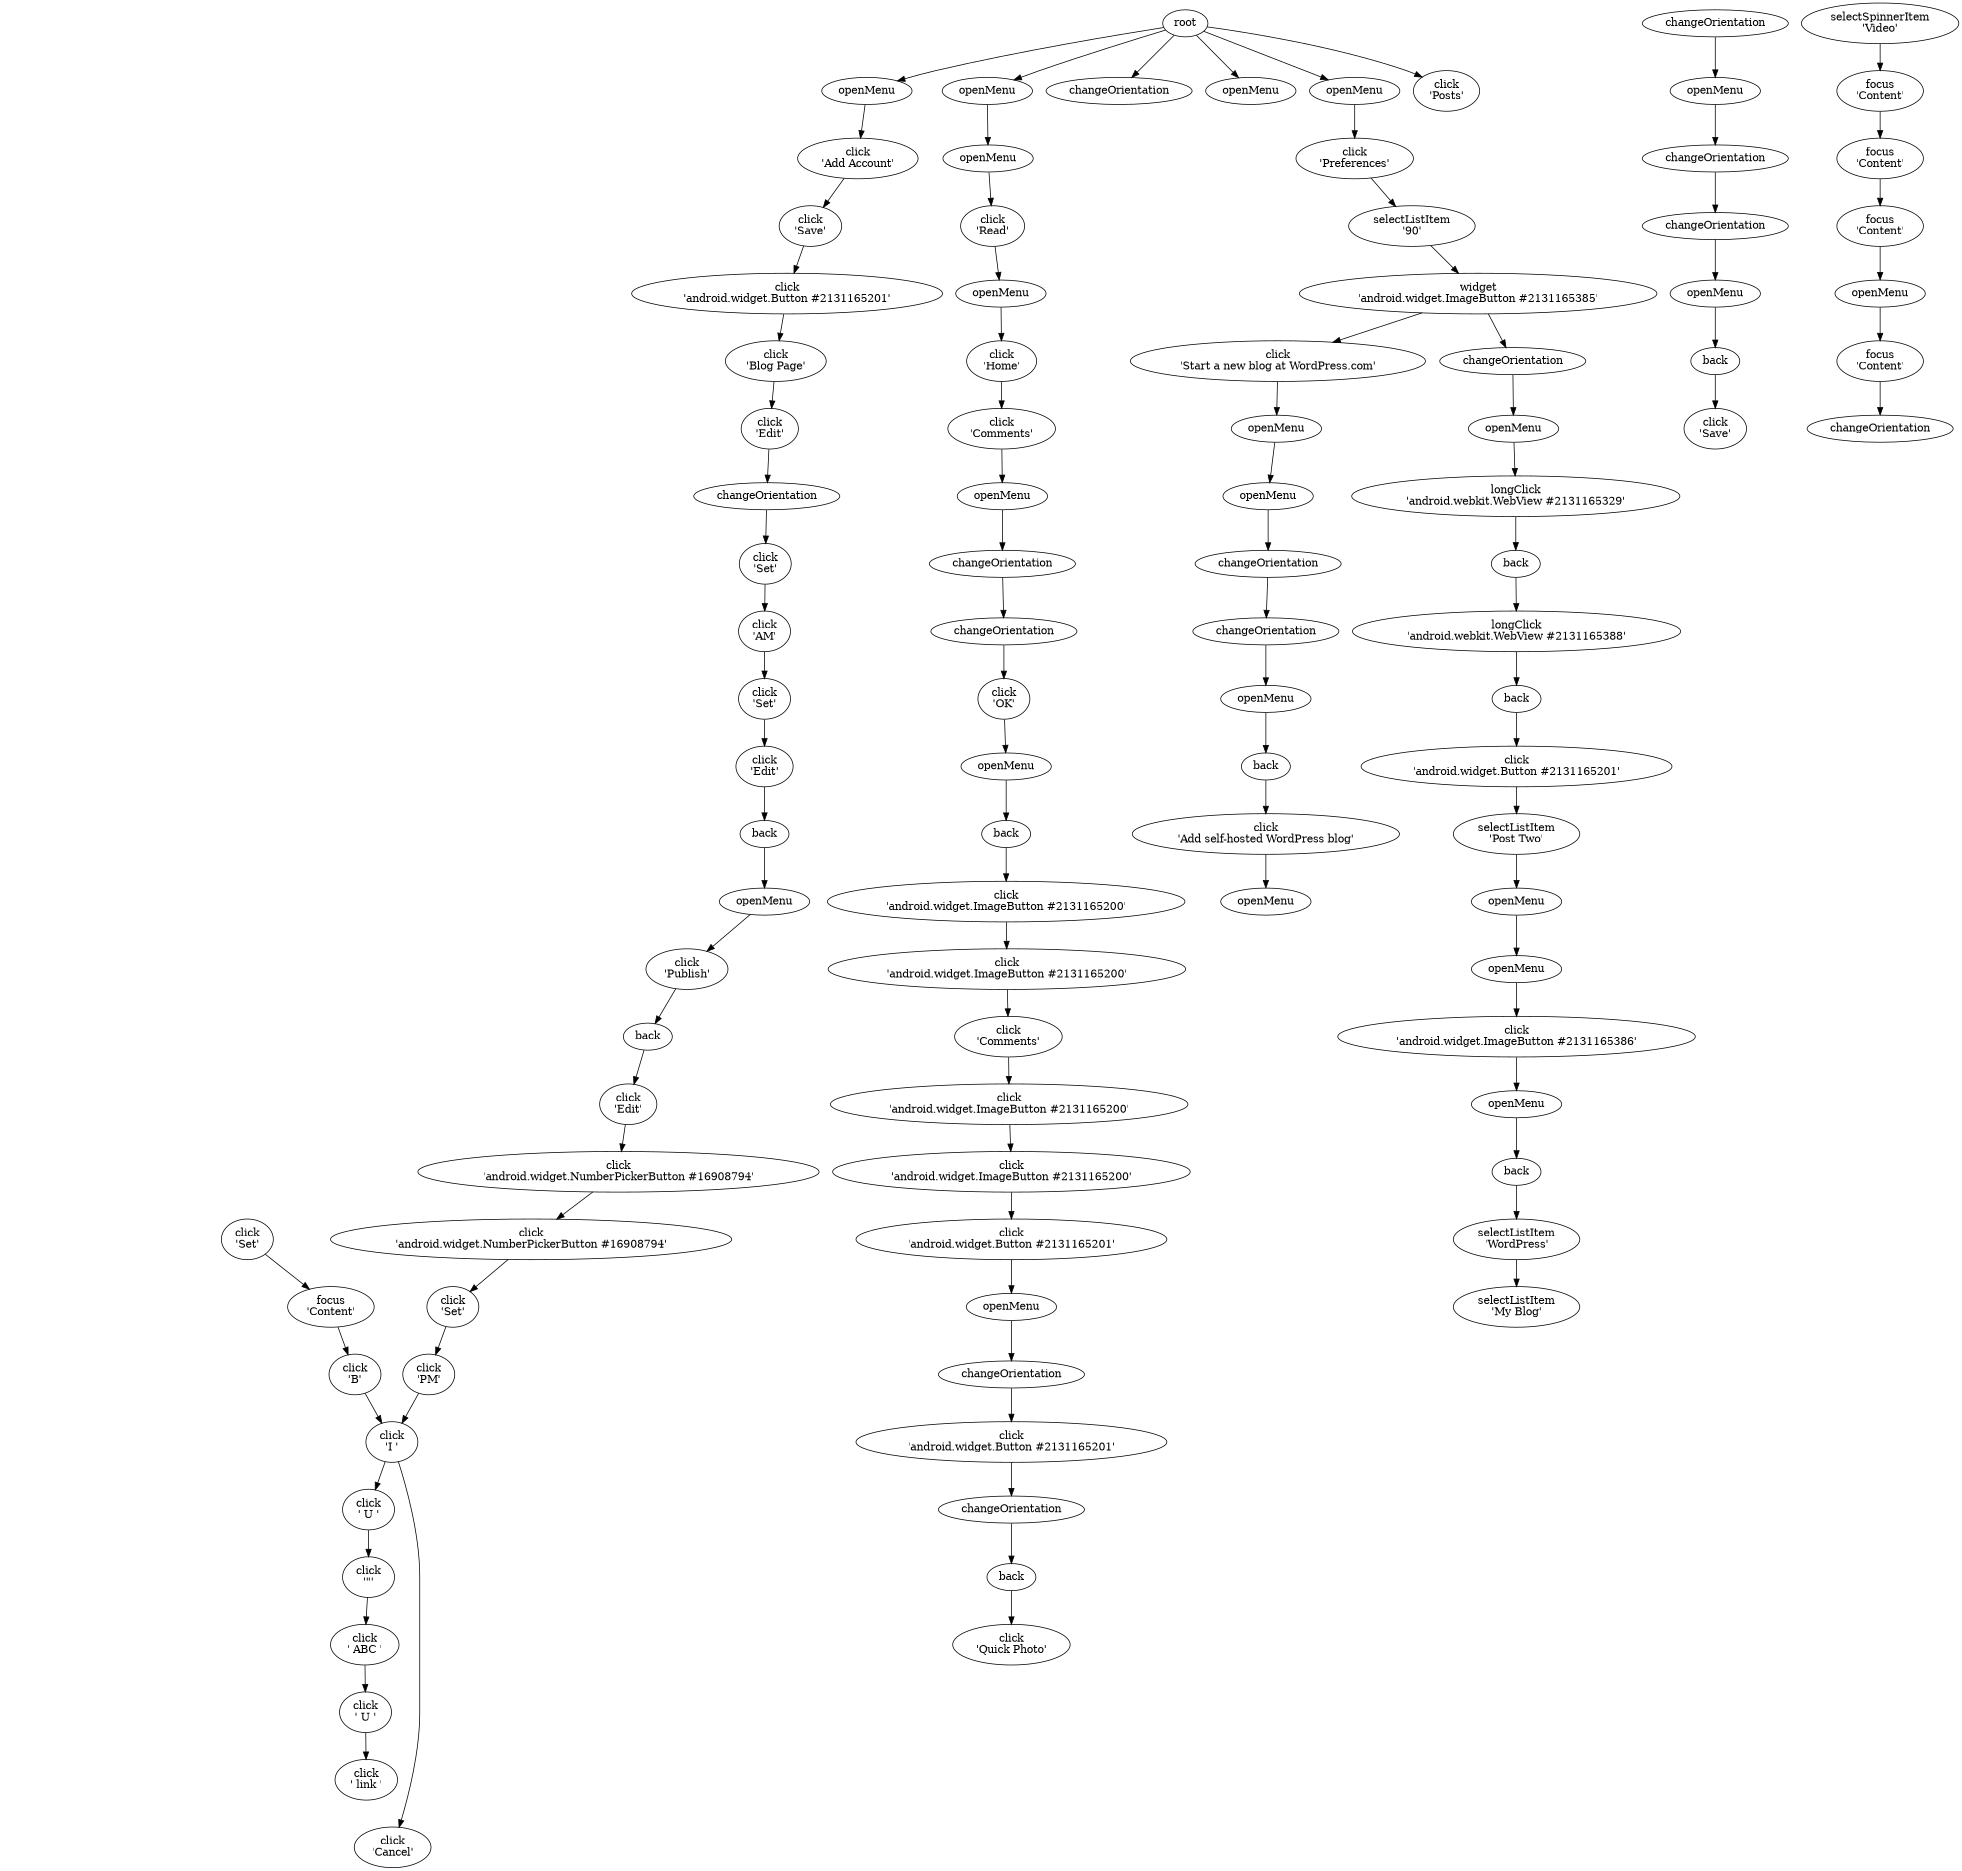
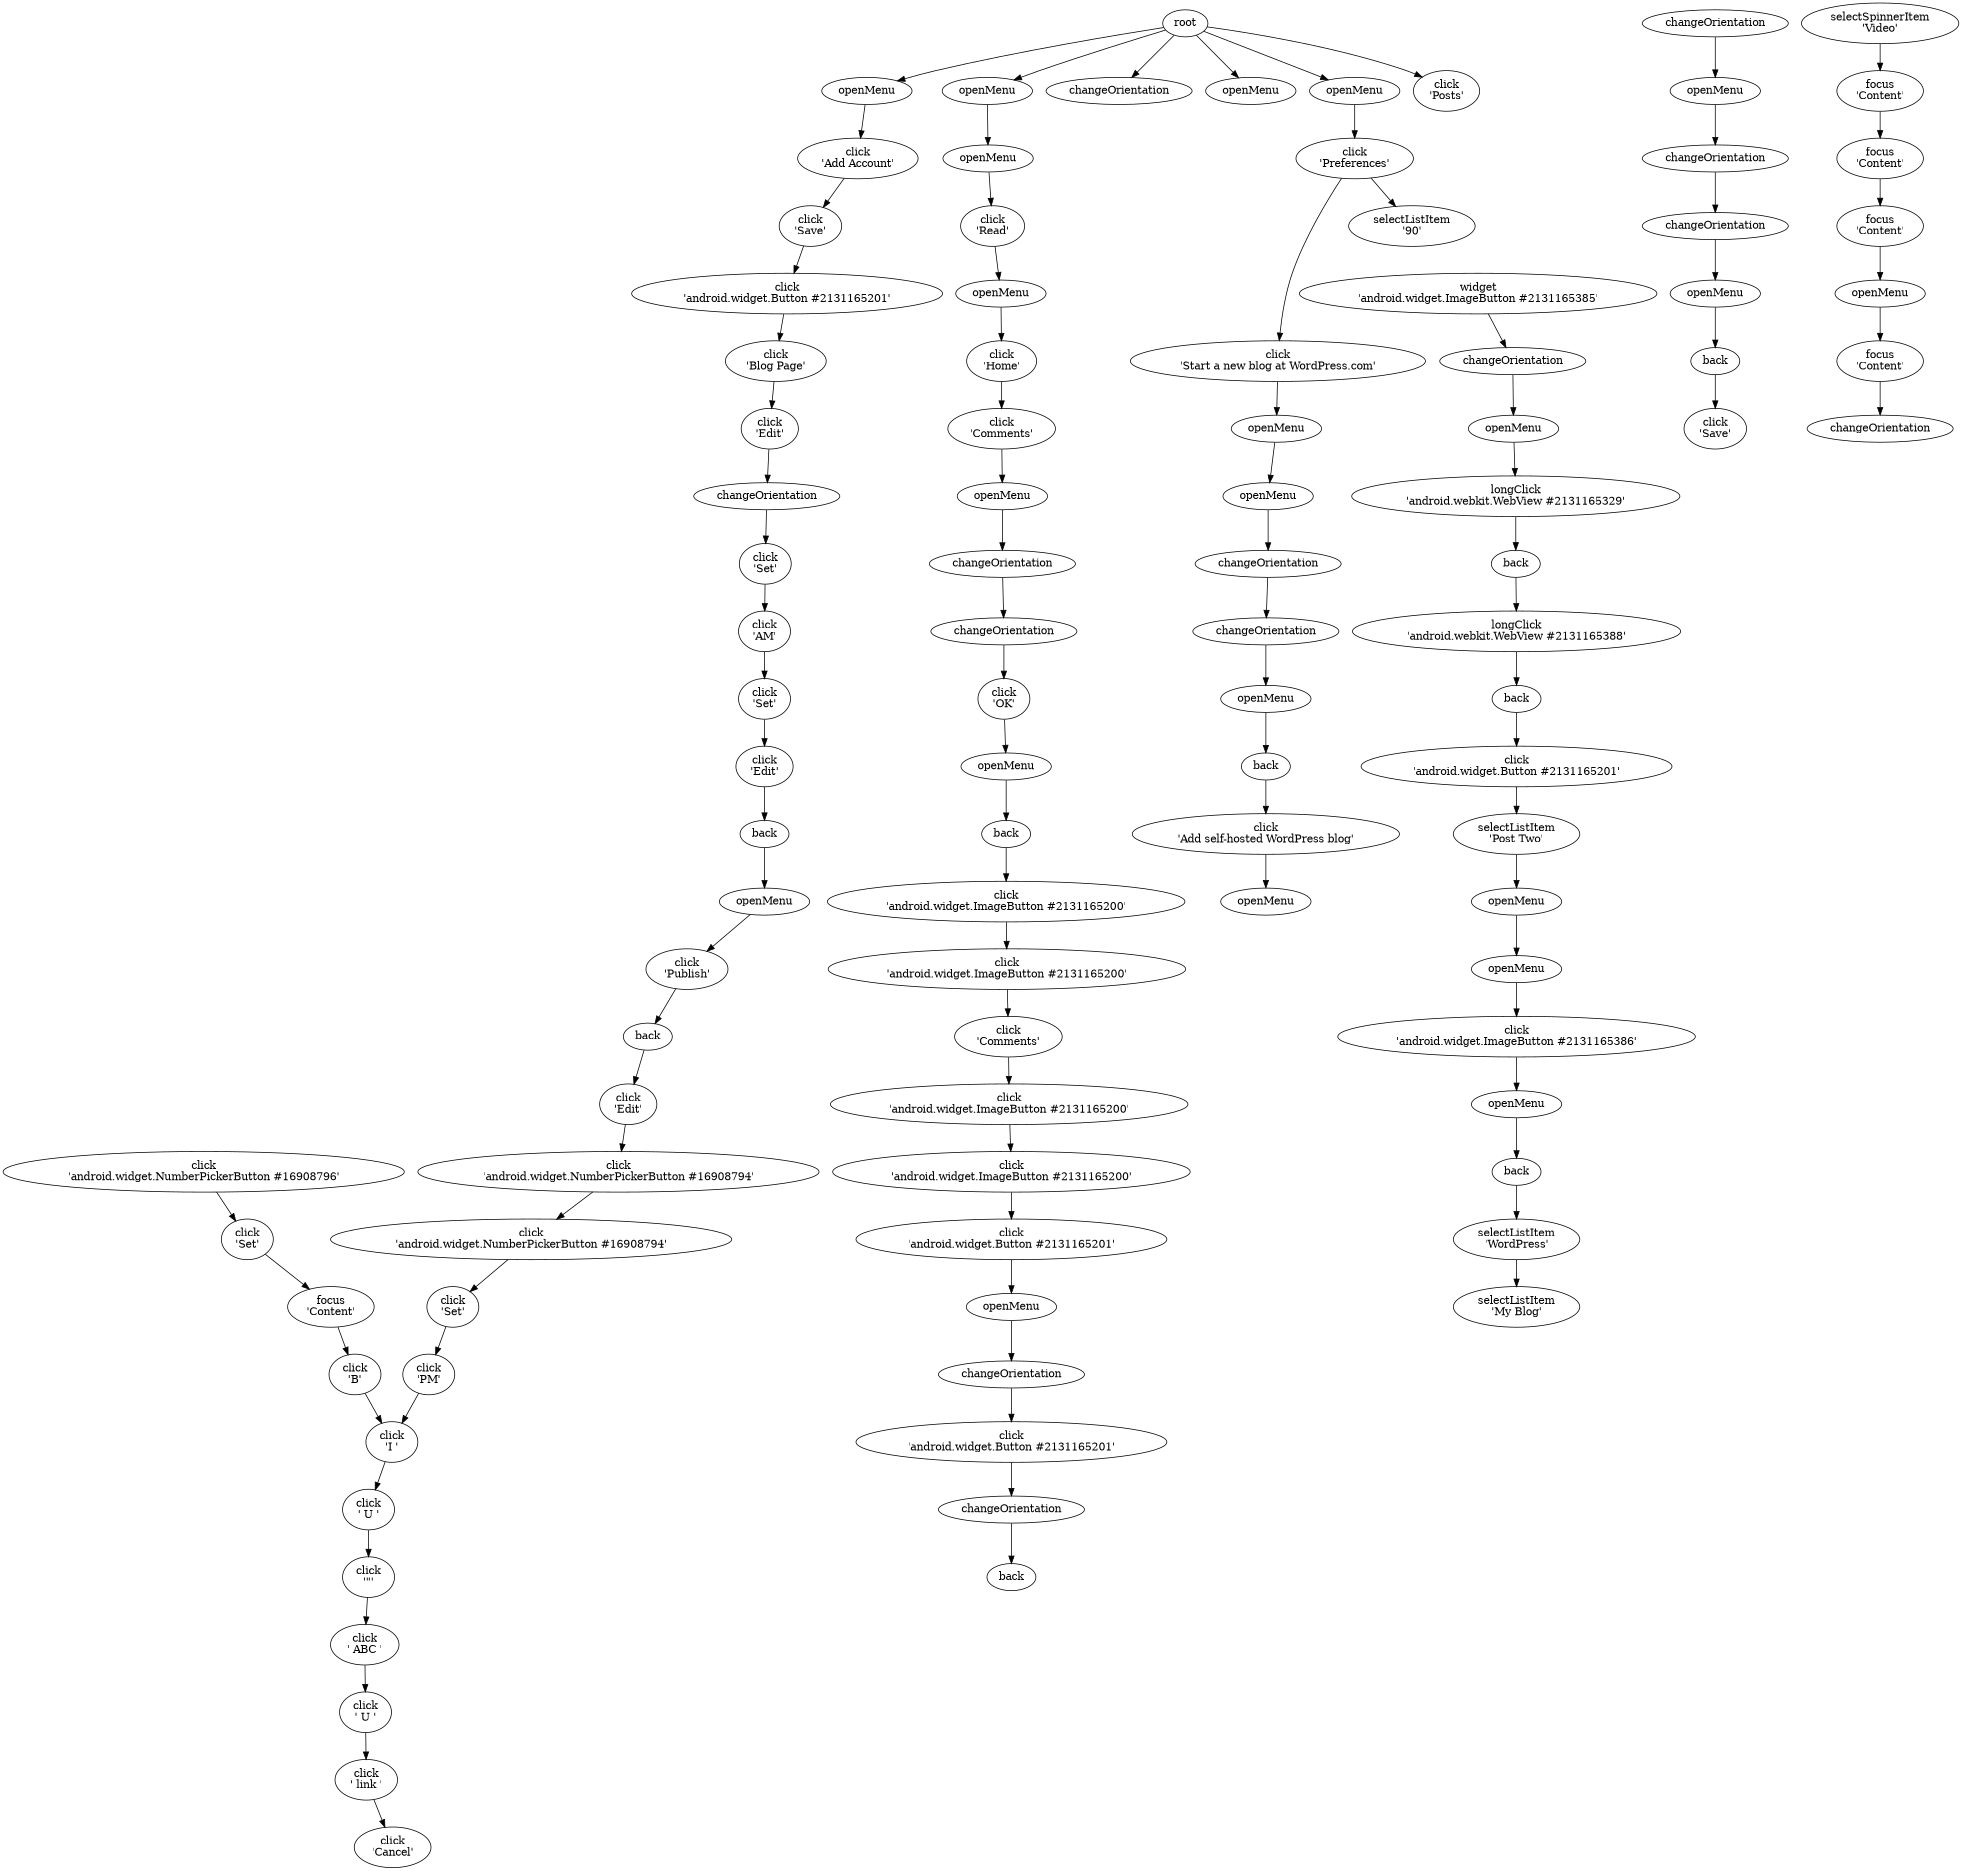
(1442, 257) -> none
(1381, 326) -> (1301, 252)
none -> (204, 1172)
(420, 1641) -> (378, 1810)
(1011, 1645) -> none
